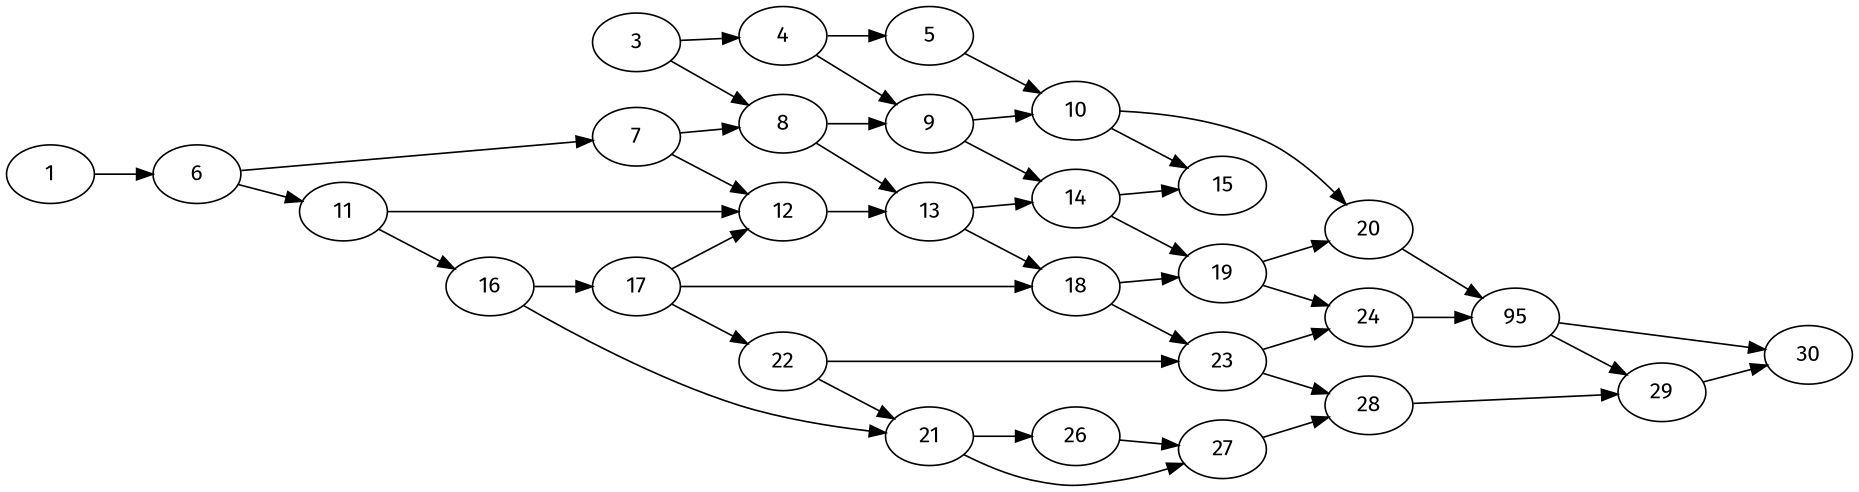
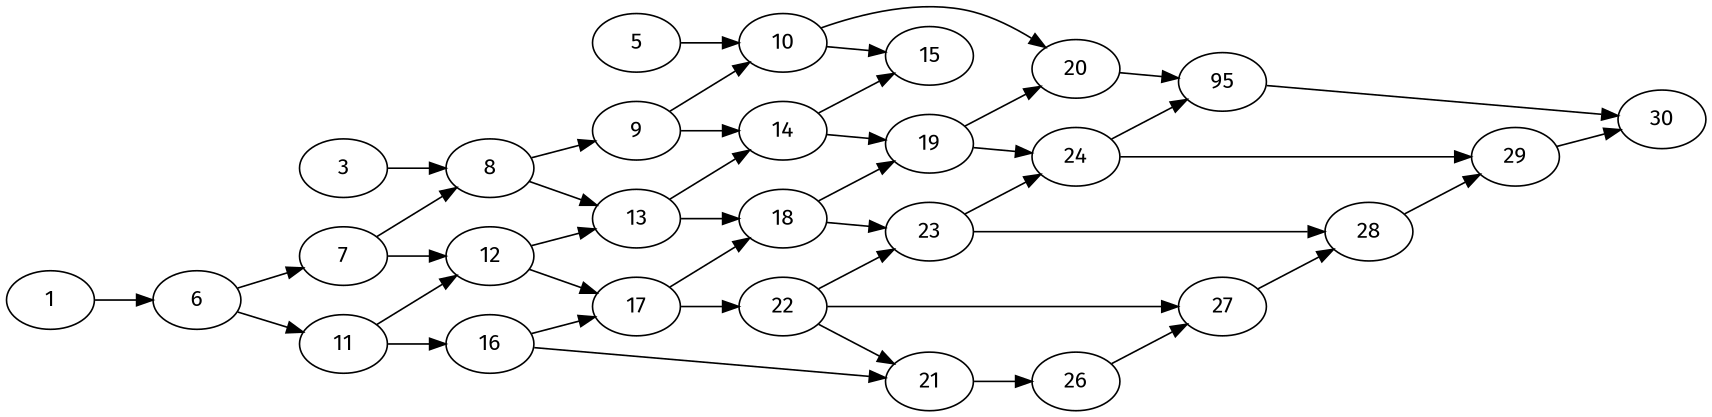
(783, 36) -> none
(703, 253) -> (555, 279)
(1582, 351) -> (1287, 157)
(1064, 485) -> (994, 307)
